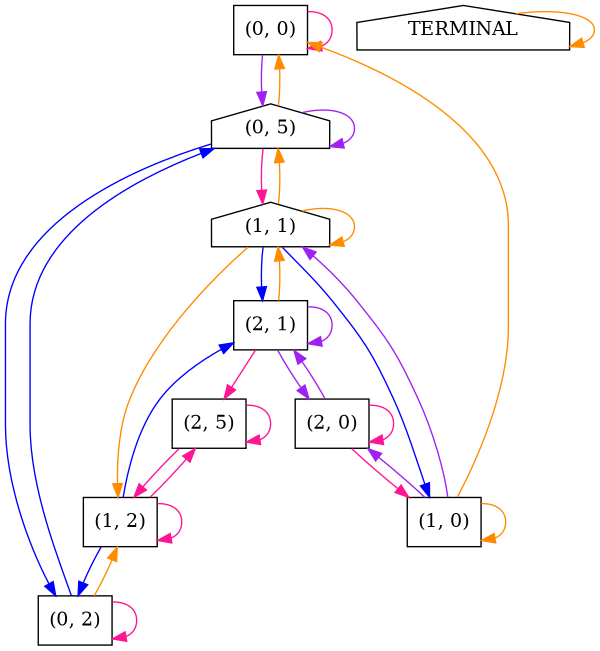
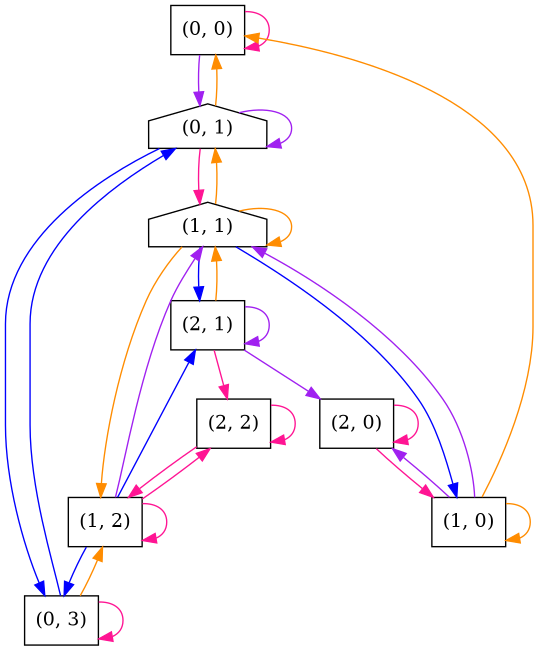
(463, 30) -> none
(271, 128) -> (208, 128)
none -> (145, 374)
(314, 380) -> none
(209, 424) -> (234, 424)
(75, 620) -> (62, 620)
